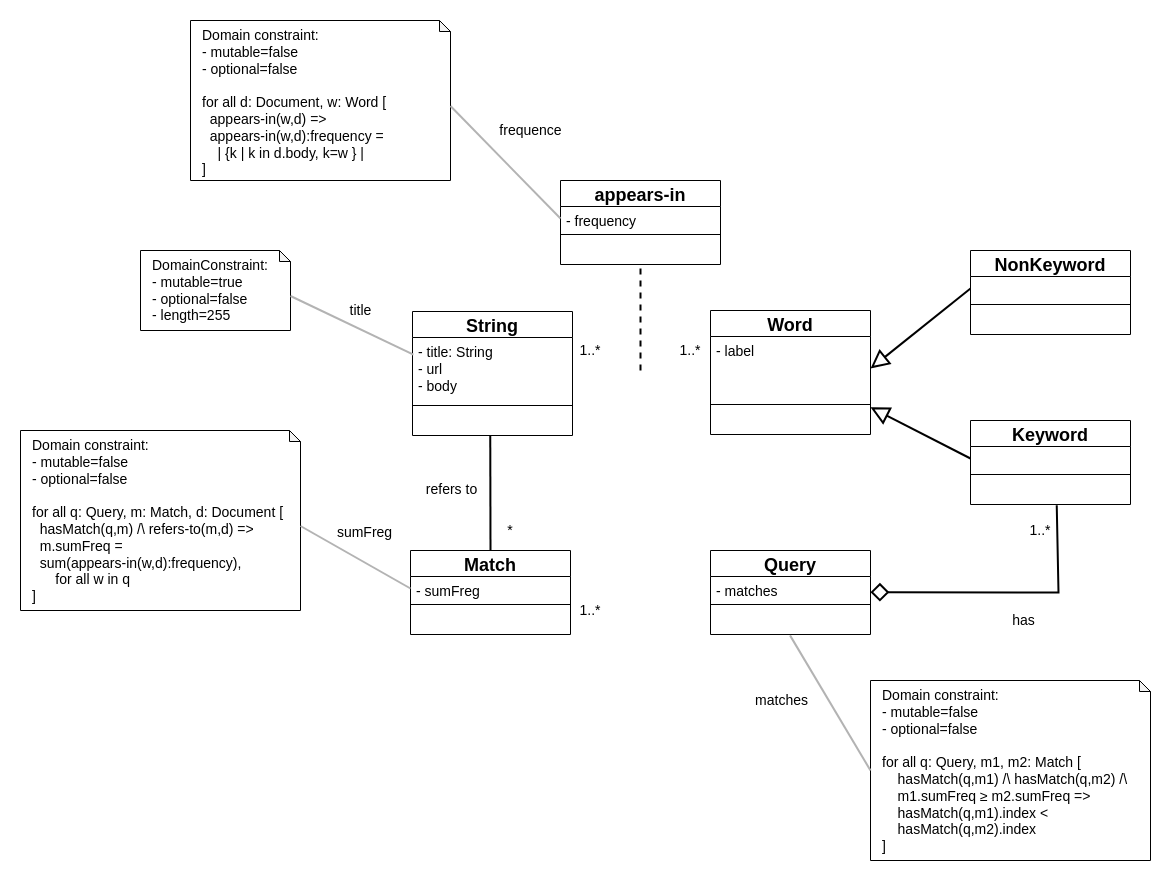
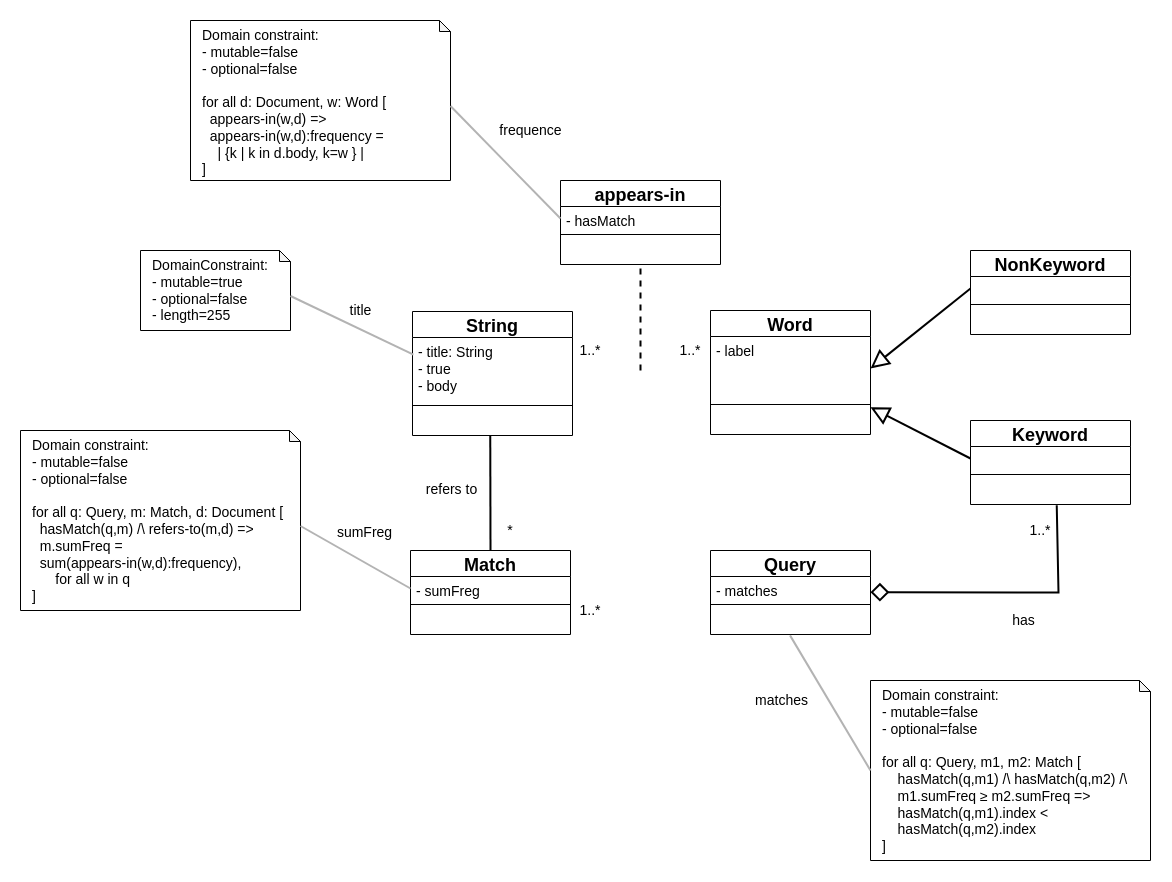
(607, 221) -> (603, 221)
(466, 352) -> (466, 352)
